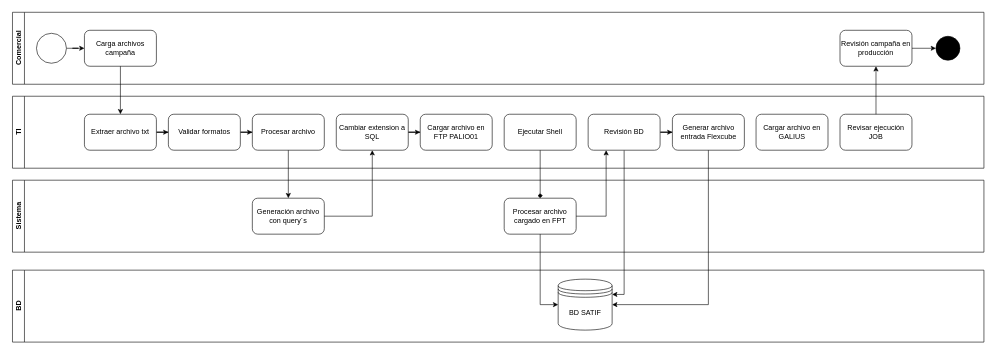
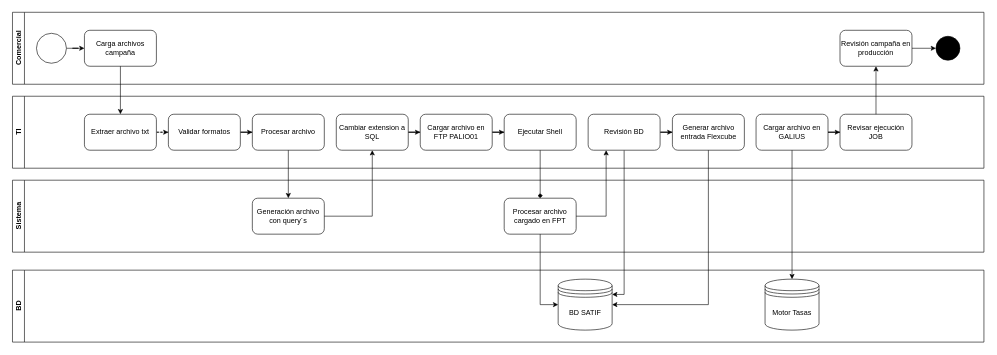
(164, 132) -> (164, 132)
none -> (500, 132)
none -> (836, 132)
none -> (792, 273)
none -> (792, 305)
